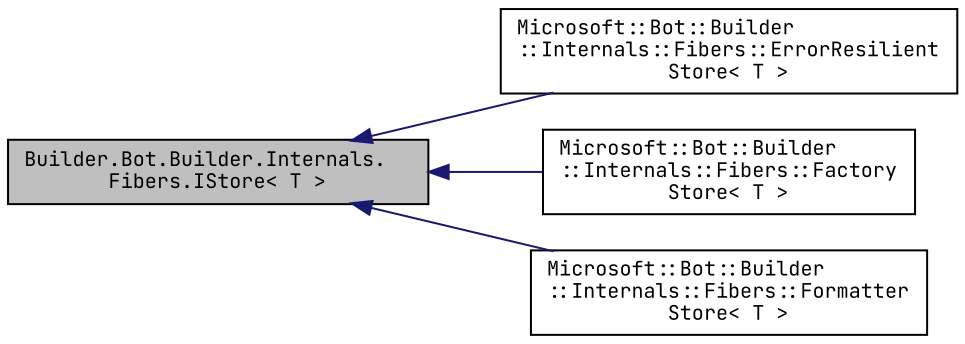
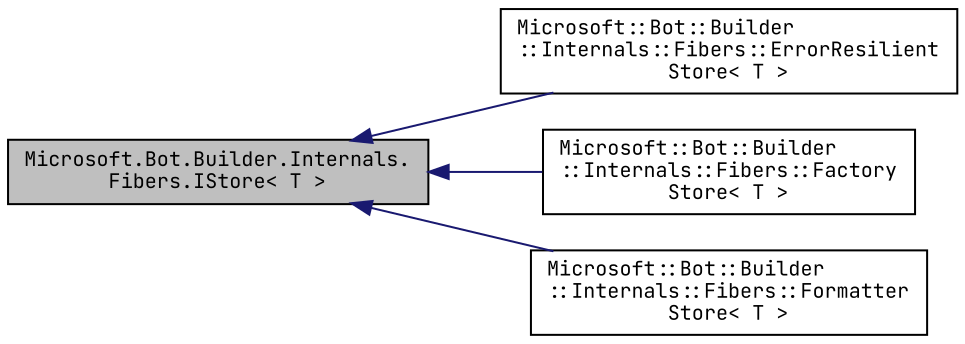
(218, 172) -> (218, 172)
